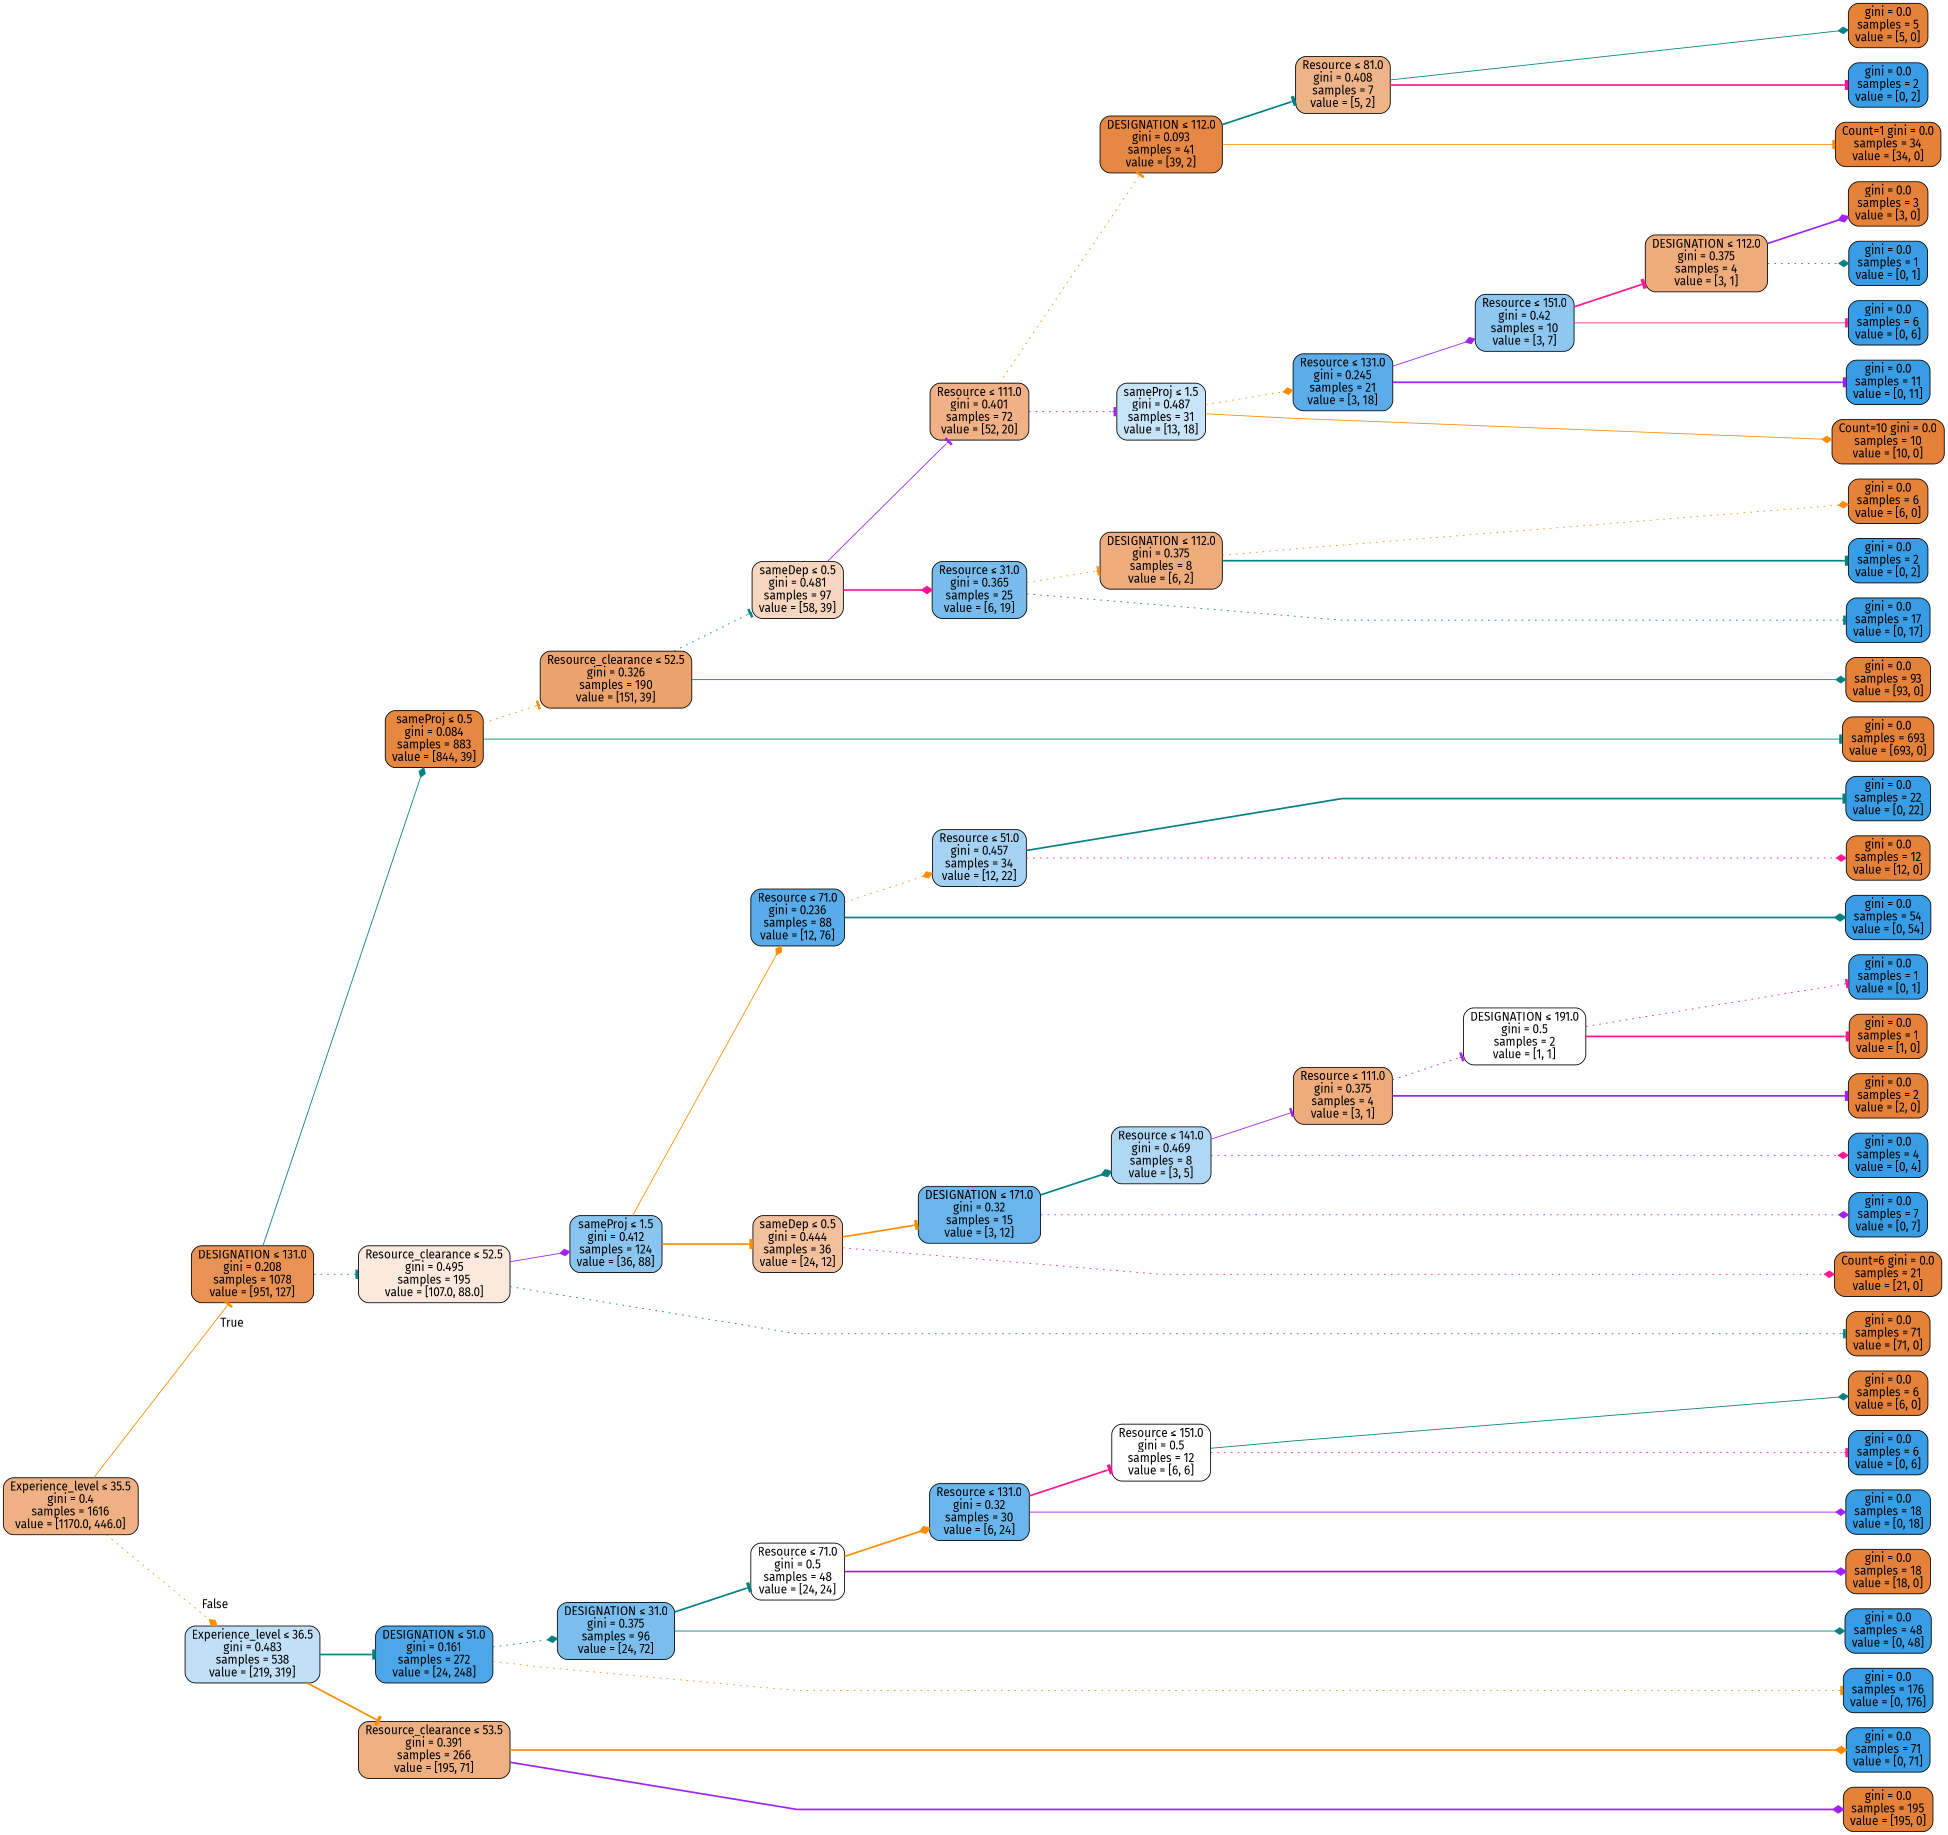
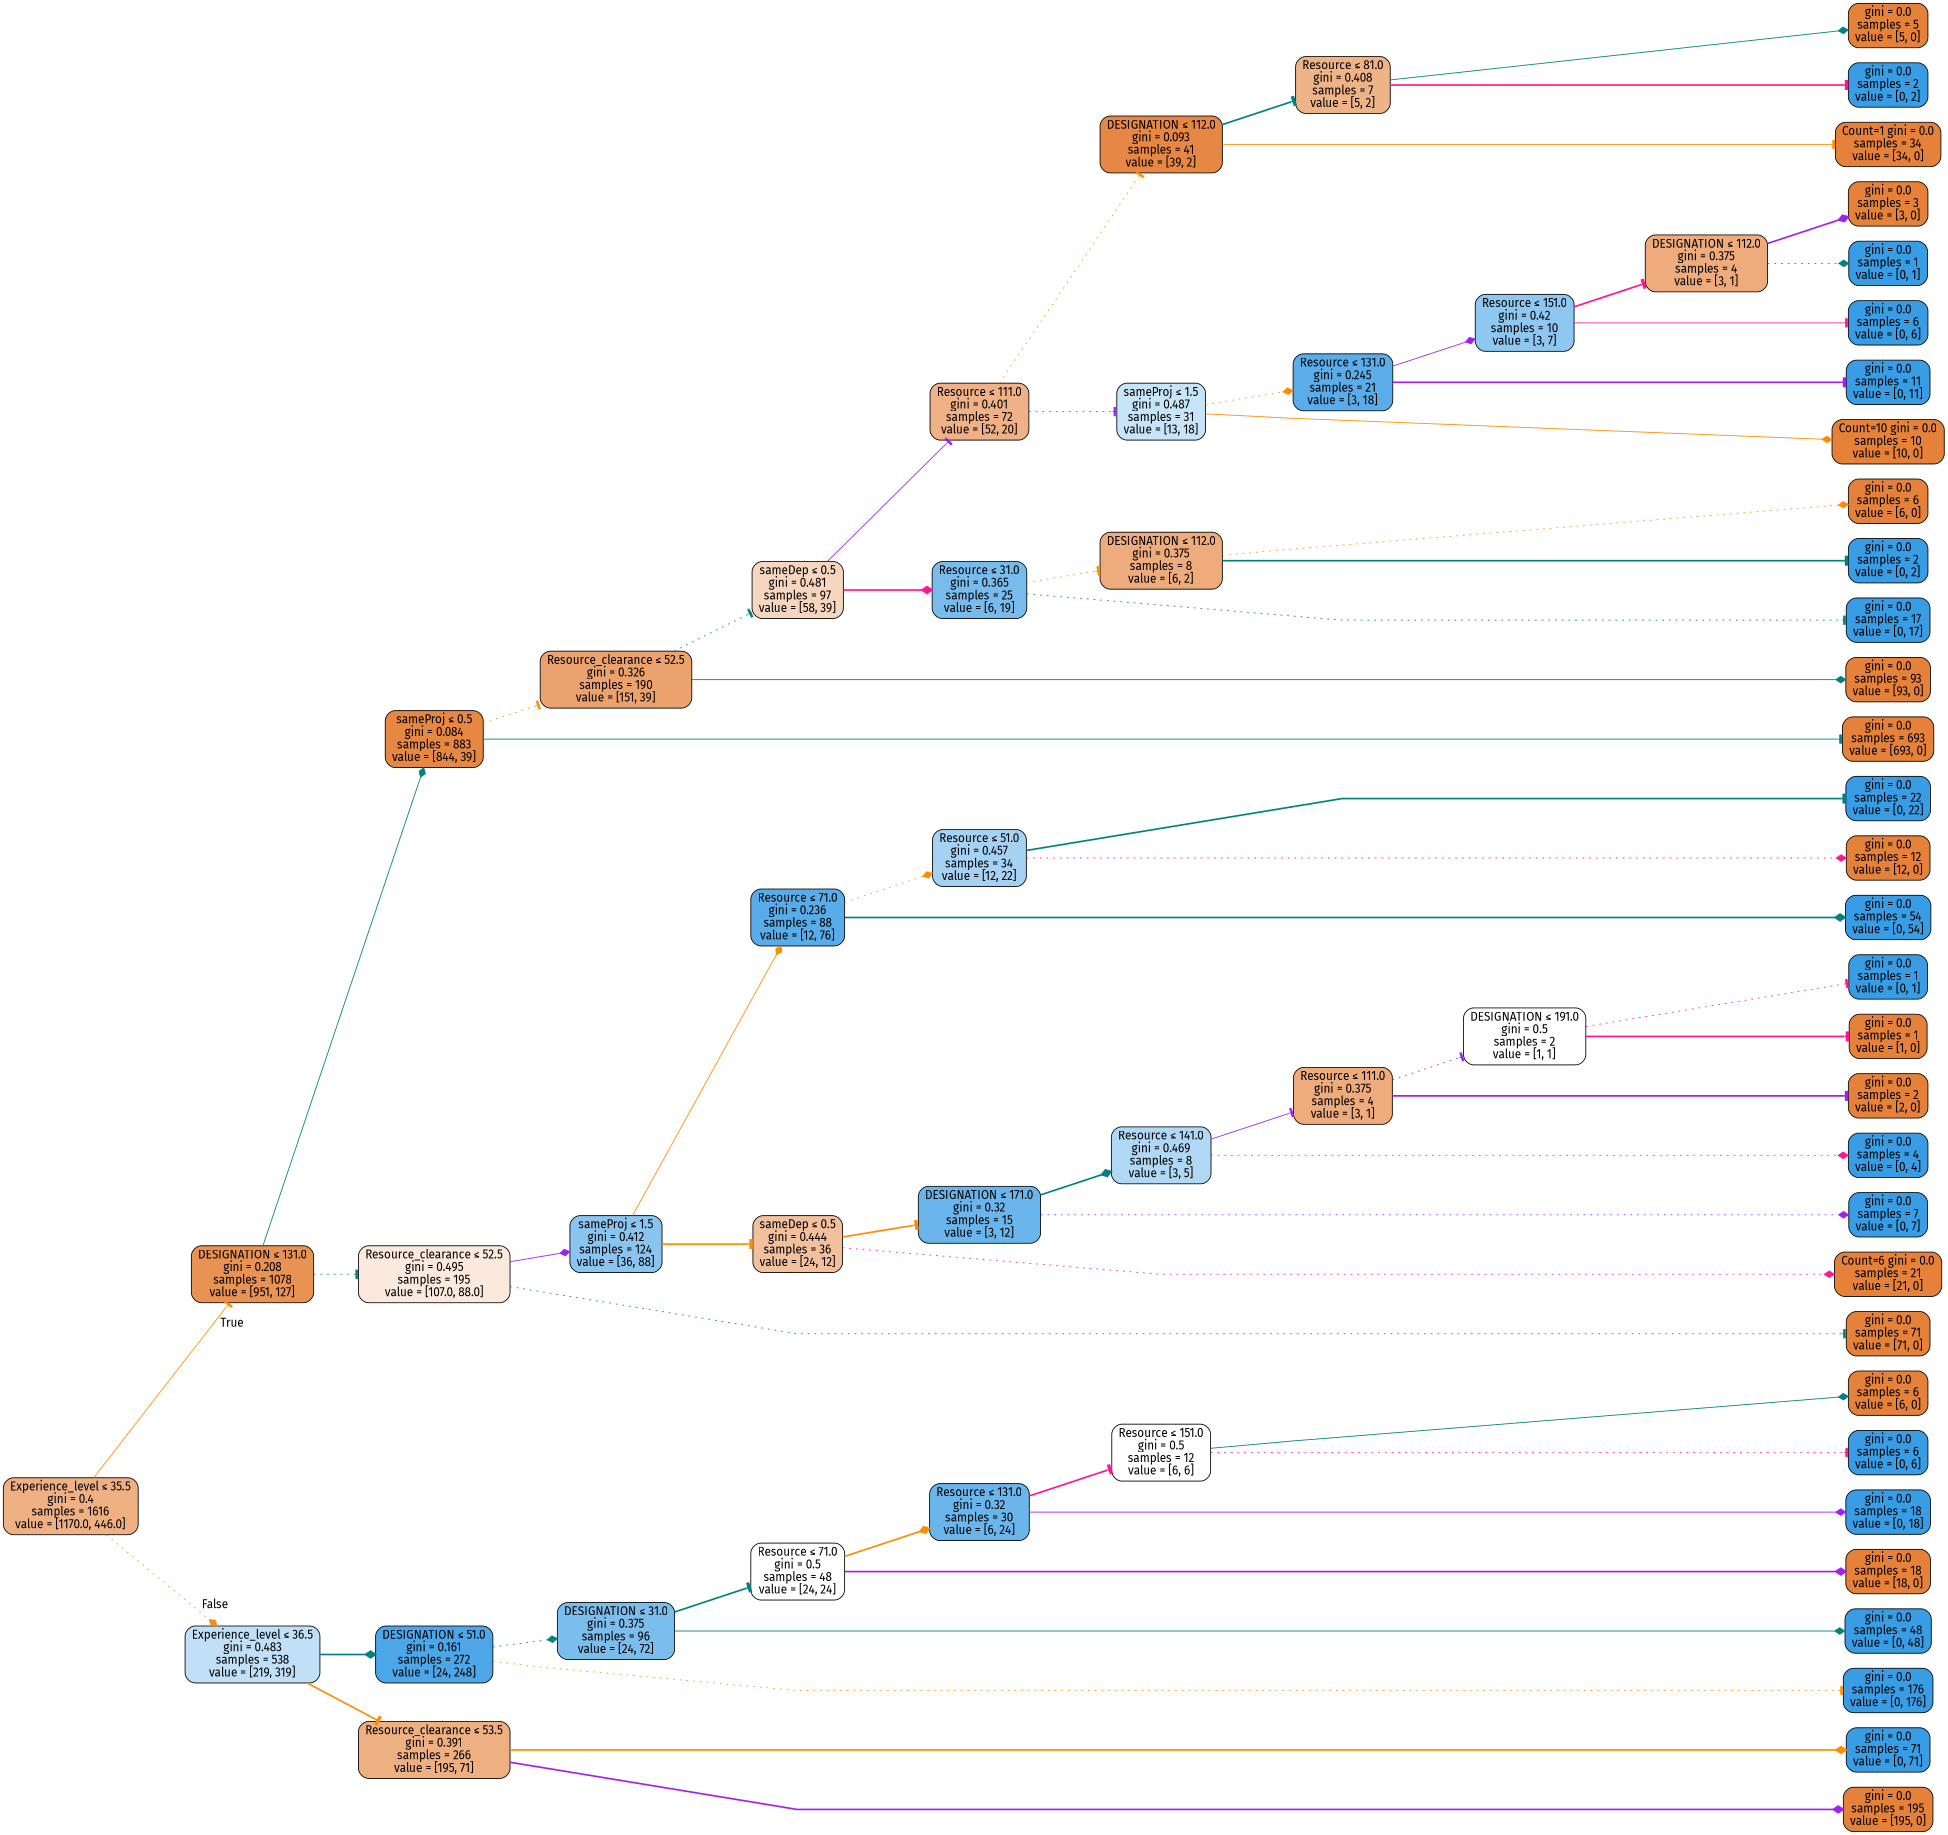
(346, 1654) -> (343, 1654)
